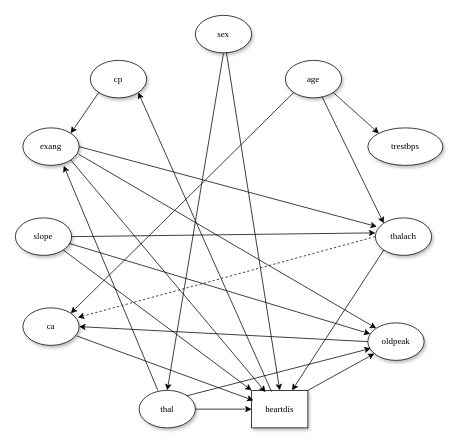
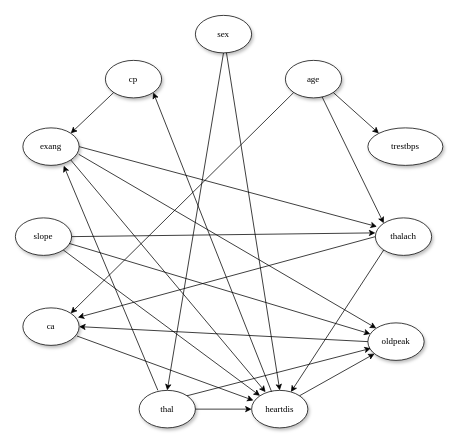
(119, 79) -> (134, 79)
(174, 291) -> (174, 291)
(280, 409) -> (280, 409)
